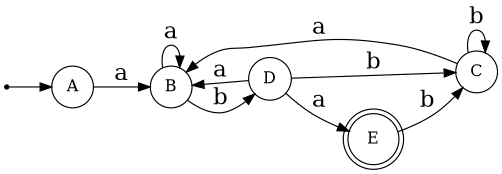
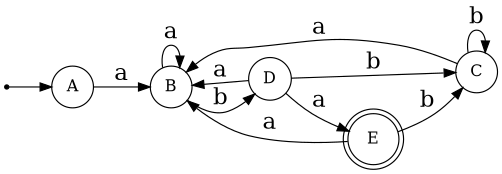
none -> (269, 139)
